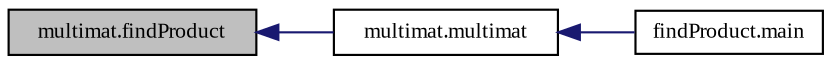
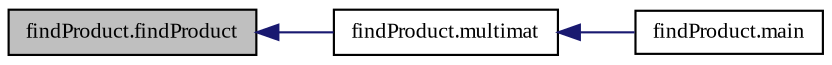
(132, 32) -> (132, 32)
(446, 32) -> (446, 32)
